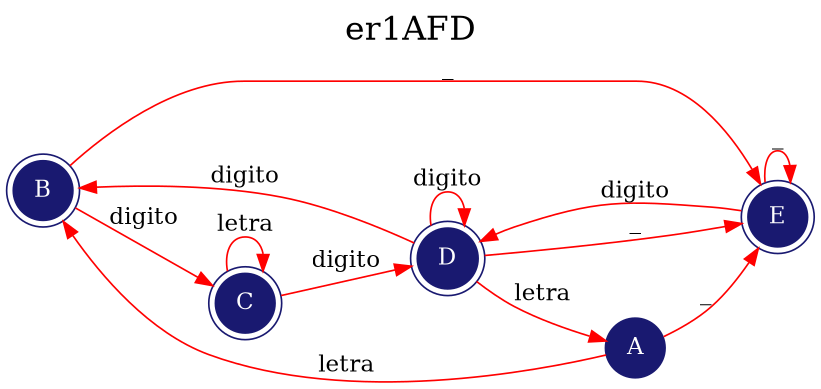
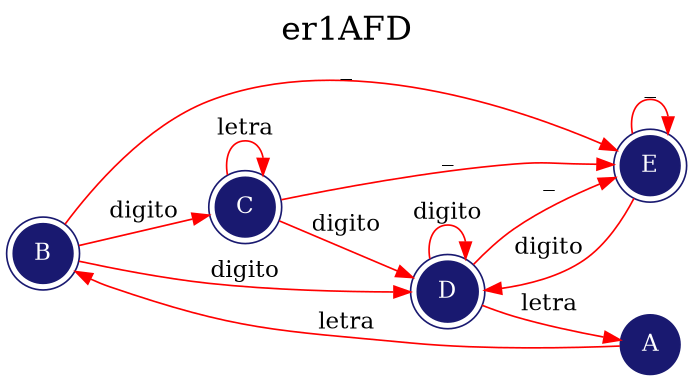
(259, 193) -> (235, 286)
(712, 306) -> (438, 173)
